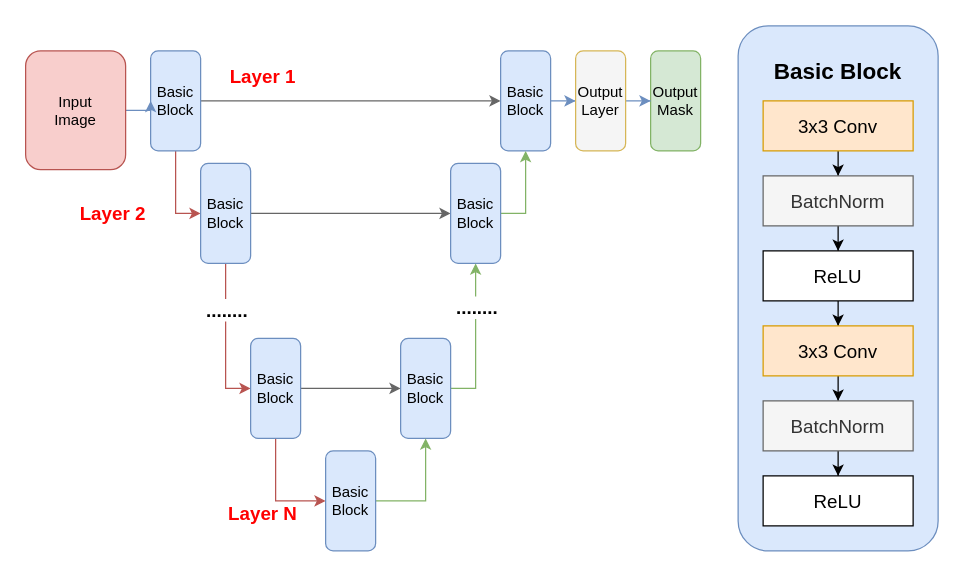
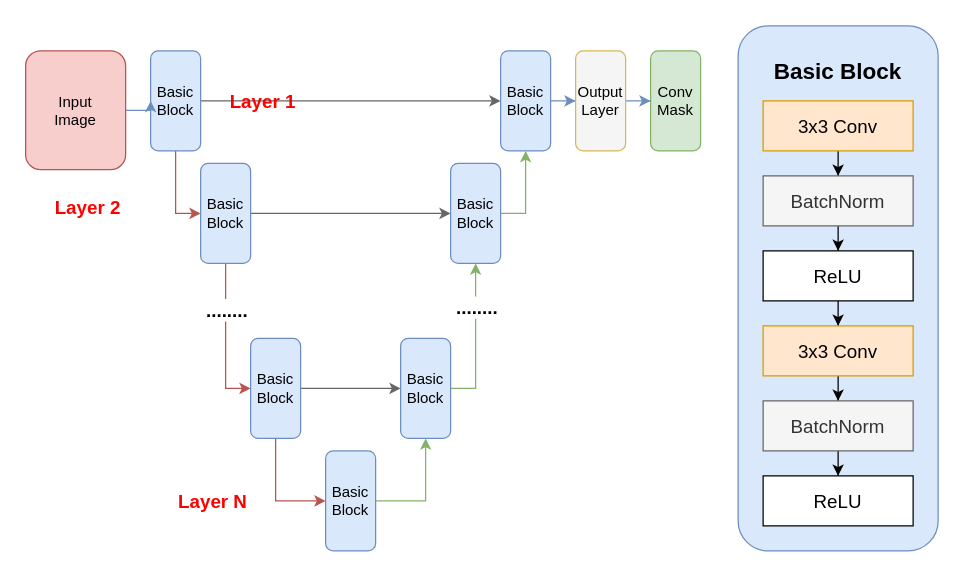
(263, 76) -> (263, 101)
(676, 101) -> (676, 101)
(113, 213) -> (88, 207)
(263, 513) -> (213, 501)
